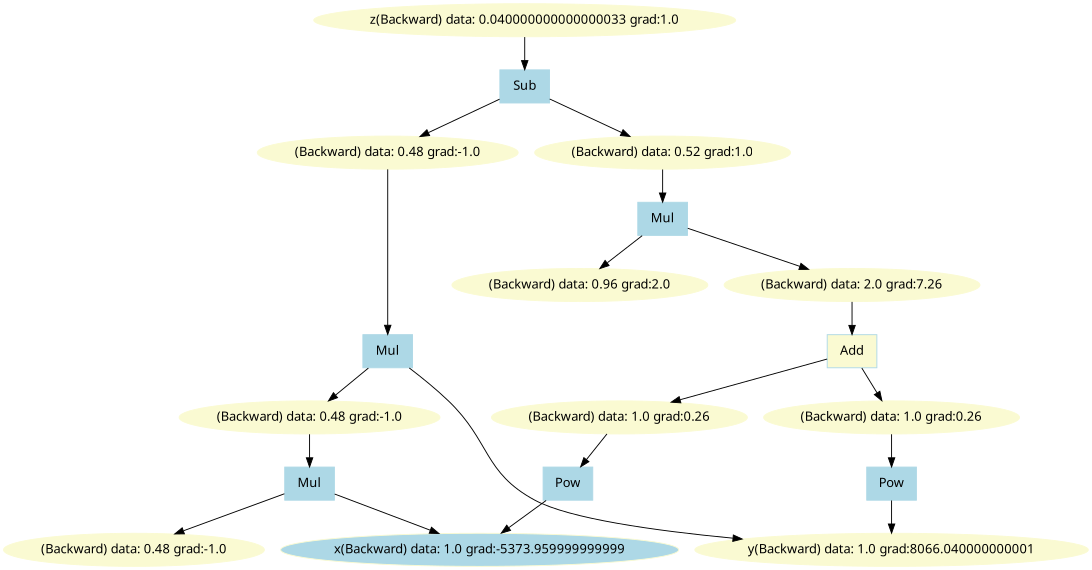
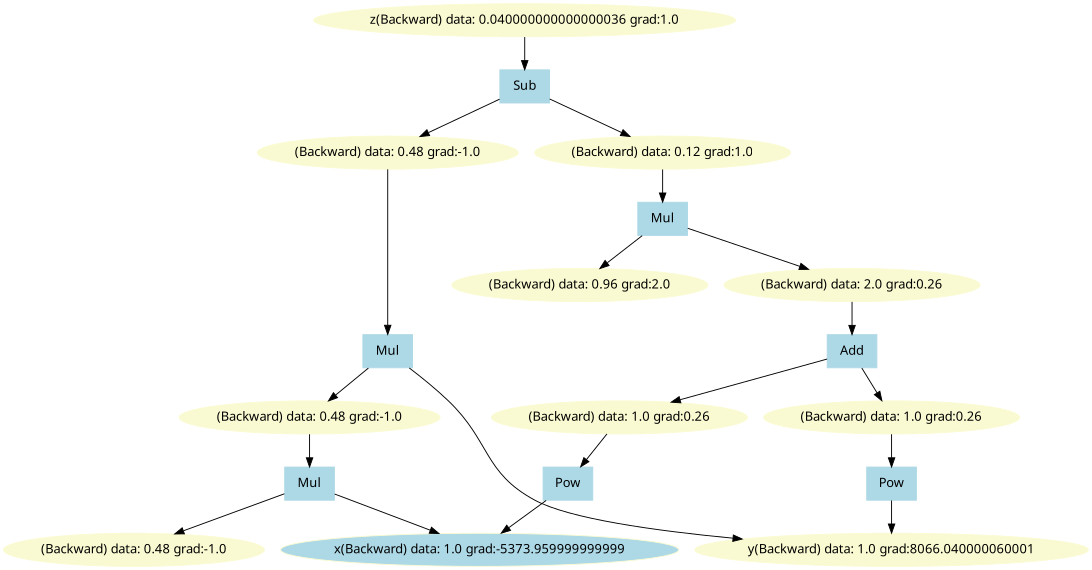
(525, 20) -> (525, 20)
(663, 153) -> (663, 153)
(852, 285) -> (852, 285)
(852, 351) -> (852, 351)
(892, 550) -> (892, 550)
